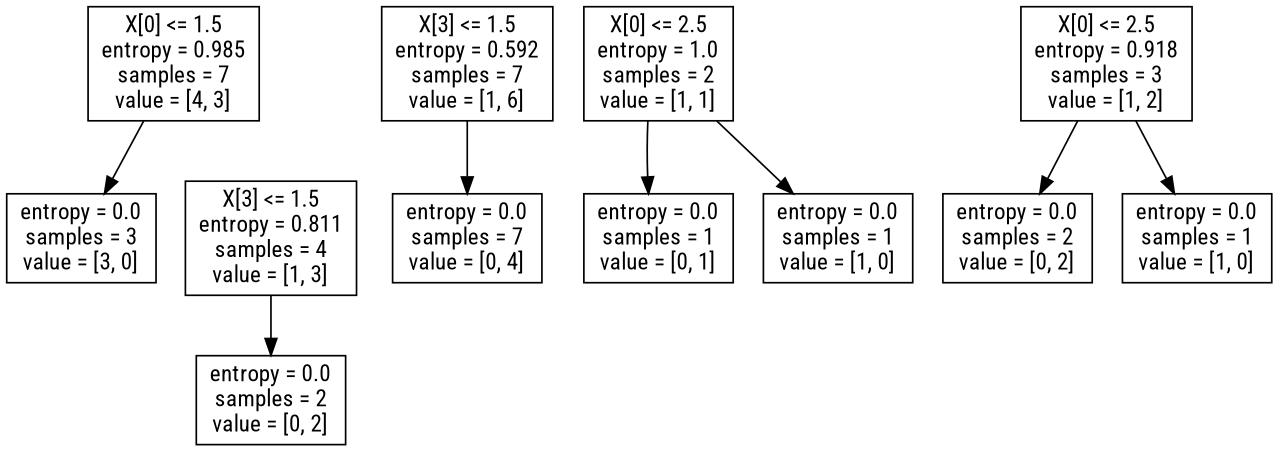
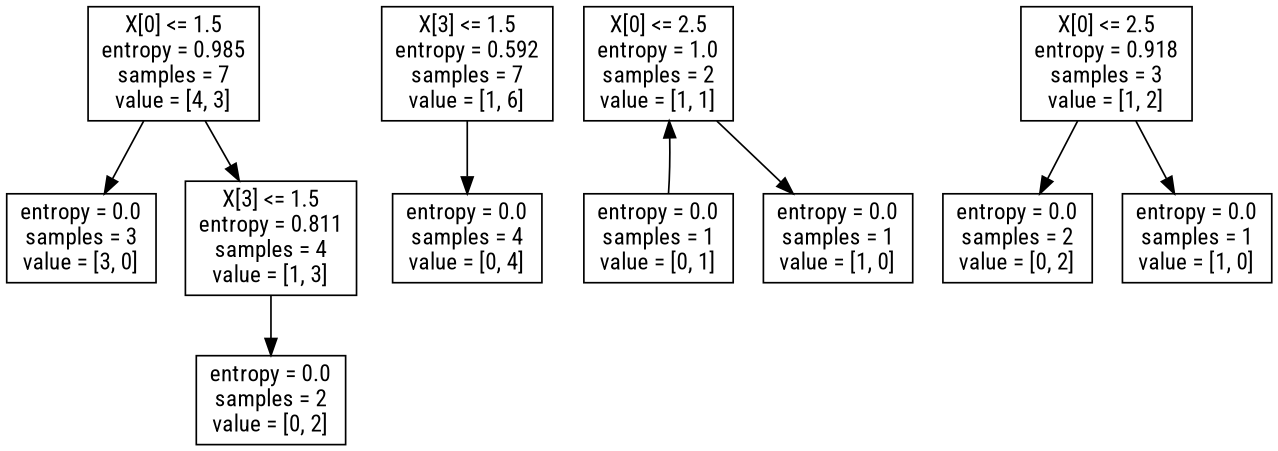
none -> (218, 143)
(647, 149) -> (670, 166)
(467, 238) -> (467, 238)
